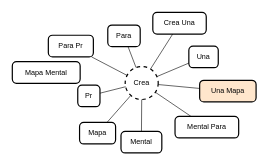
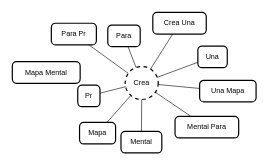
(71, 46) -> (74, 34)
(203, 57) -> (212, 57)
(228, 91) -> (228, 91)
